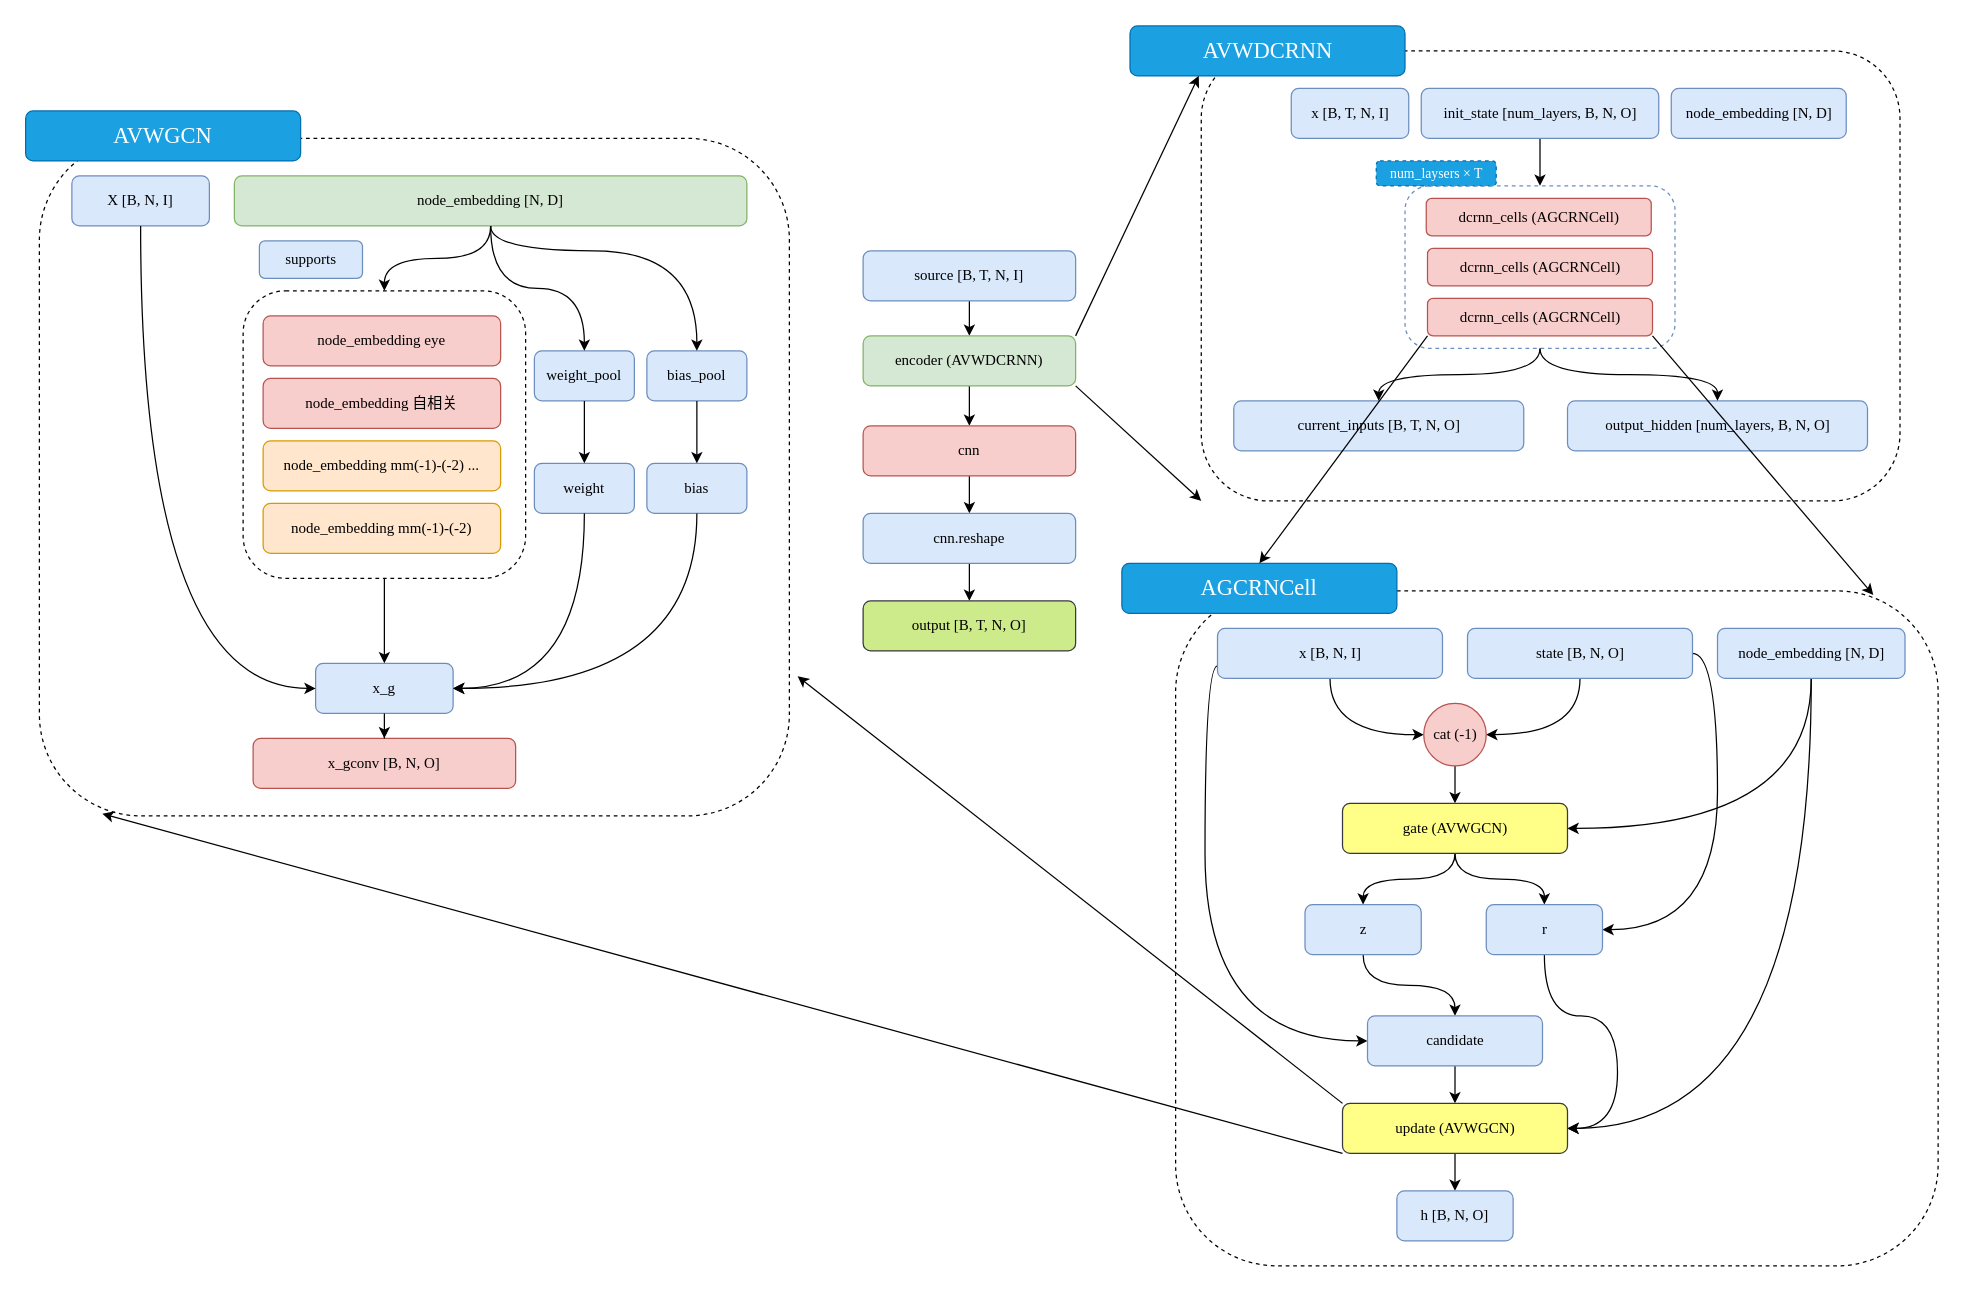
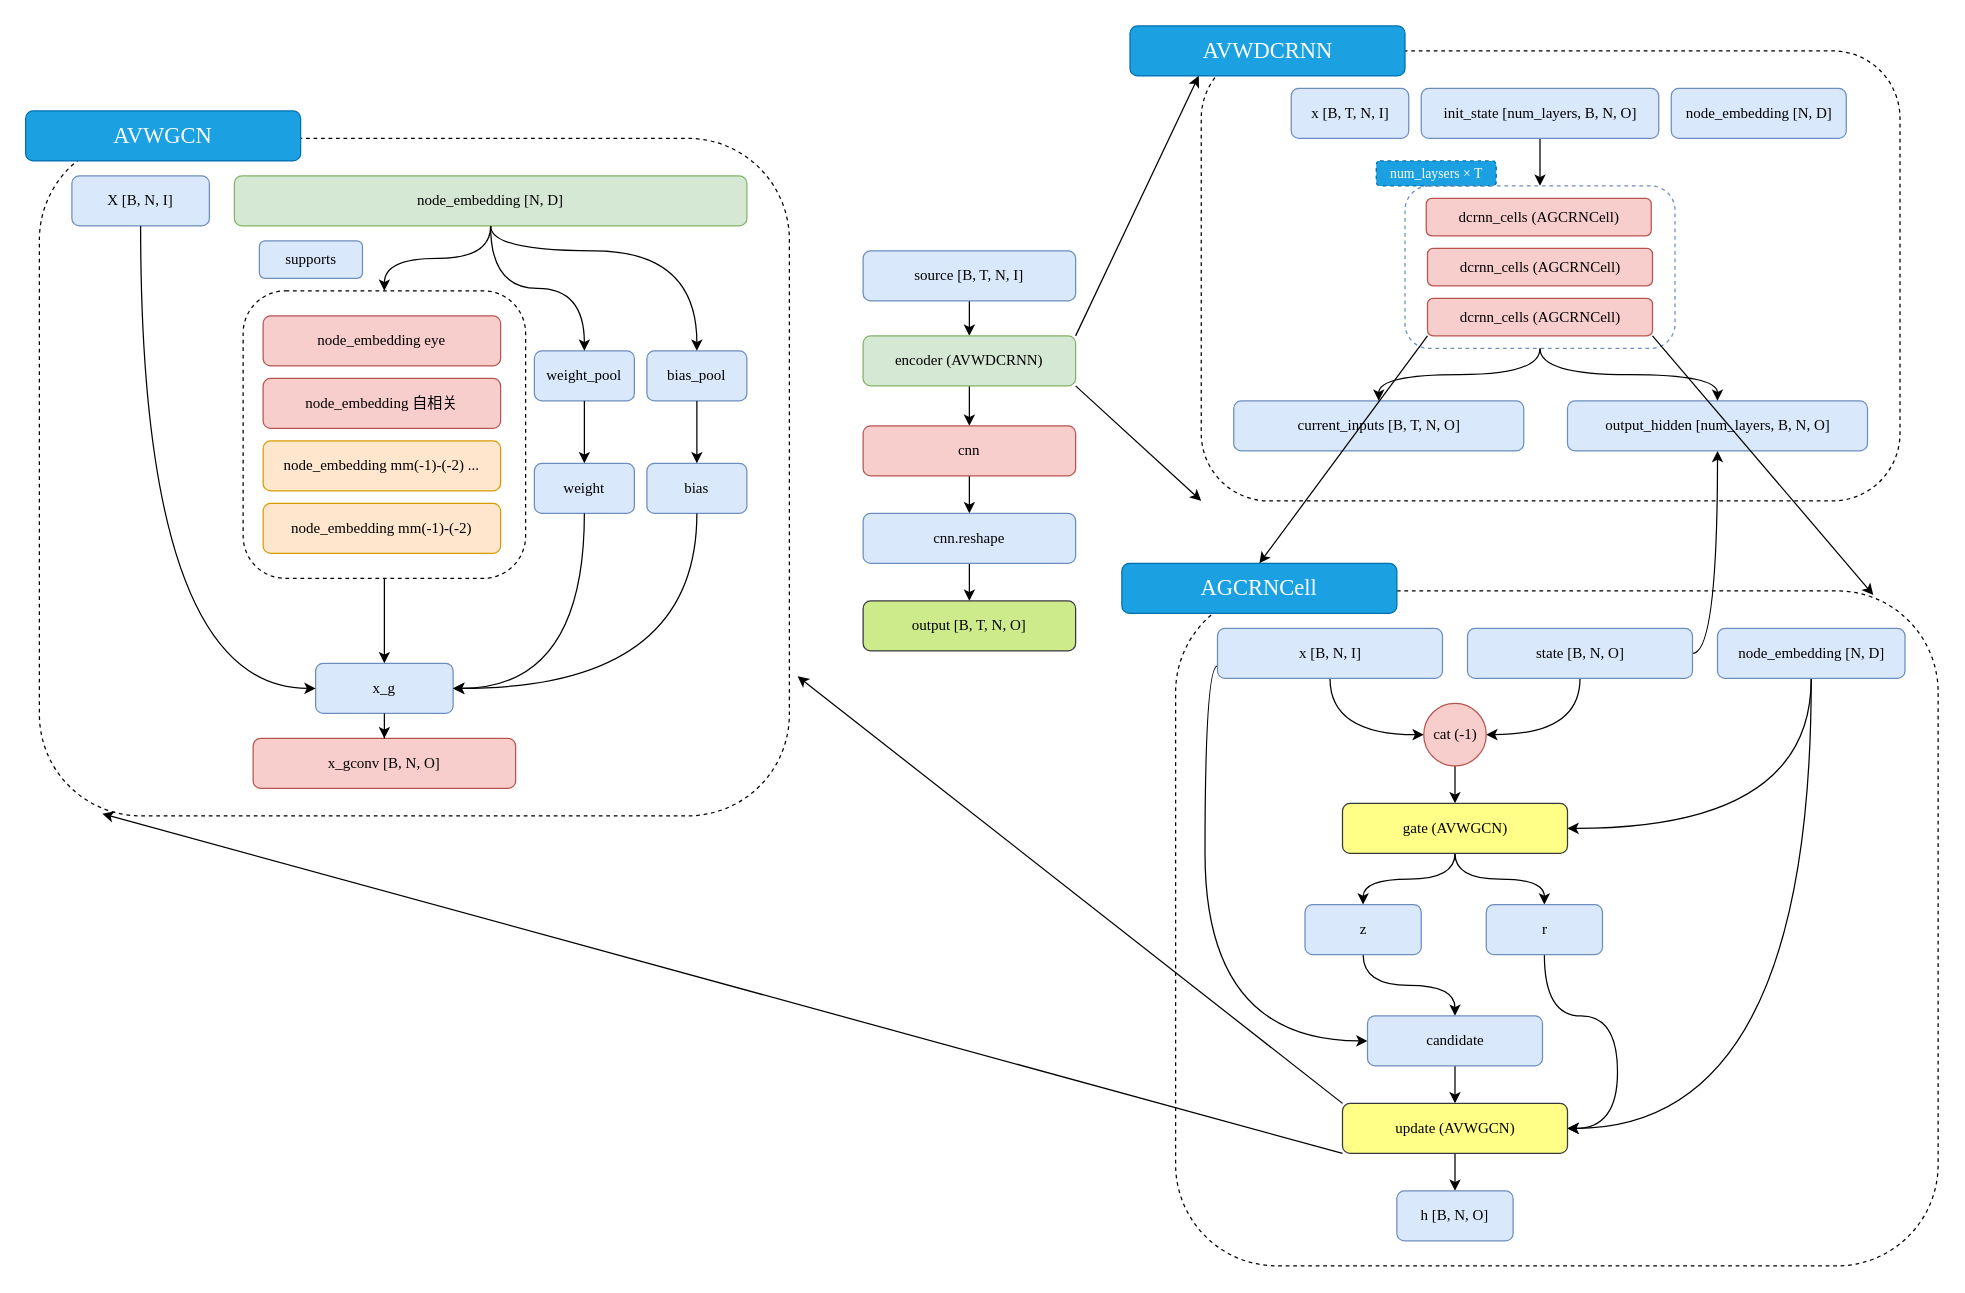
(1716, 819) -> (1715, 559)
